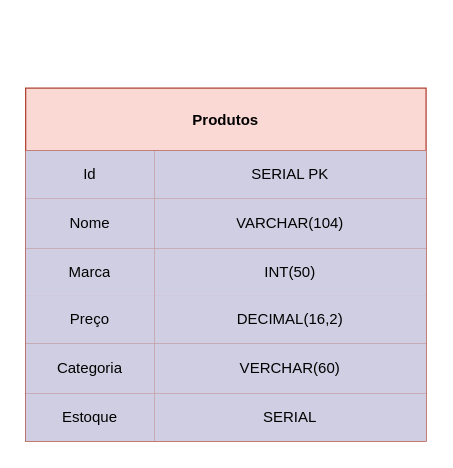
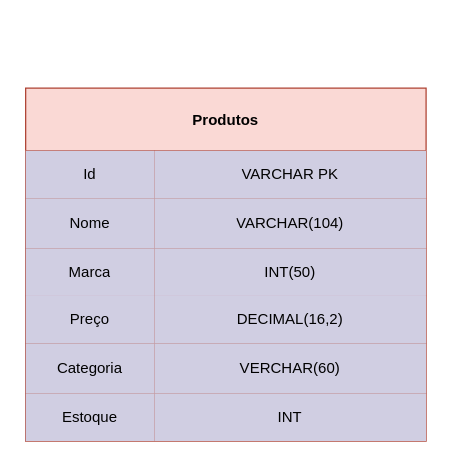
(290, 174) -> (290, 174)
(290, 417) -> (290, 417)
